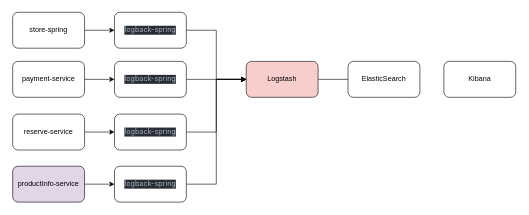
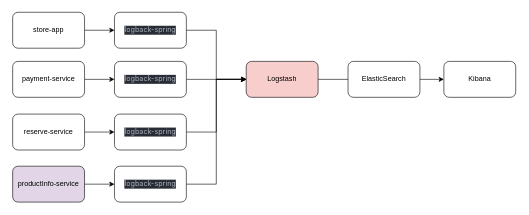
(48, 30) -> (48, 30)
none -> (430, 80)
